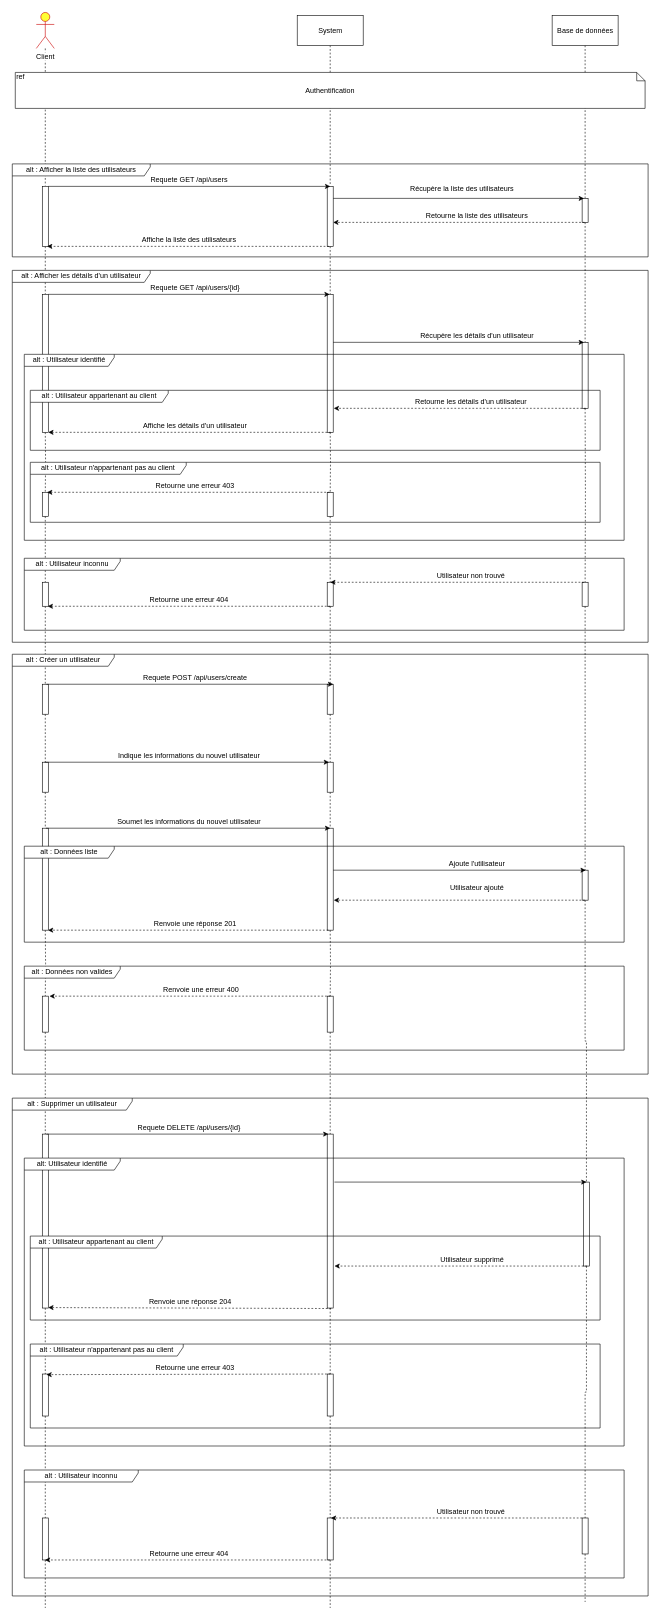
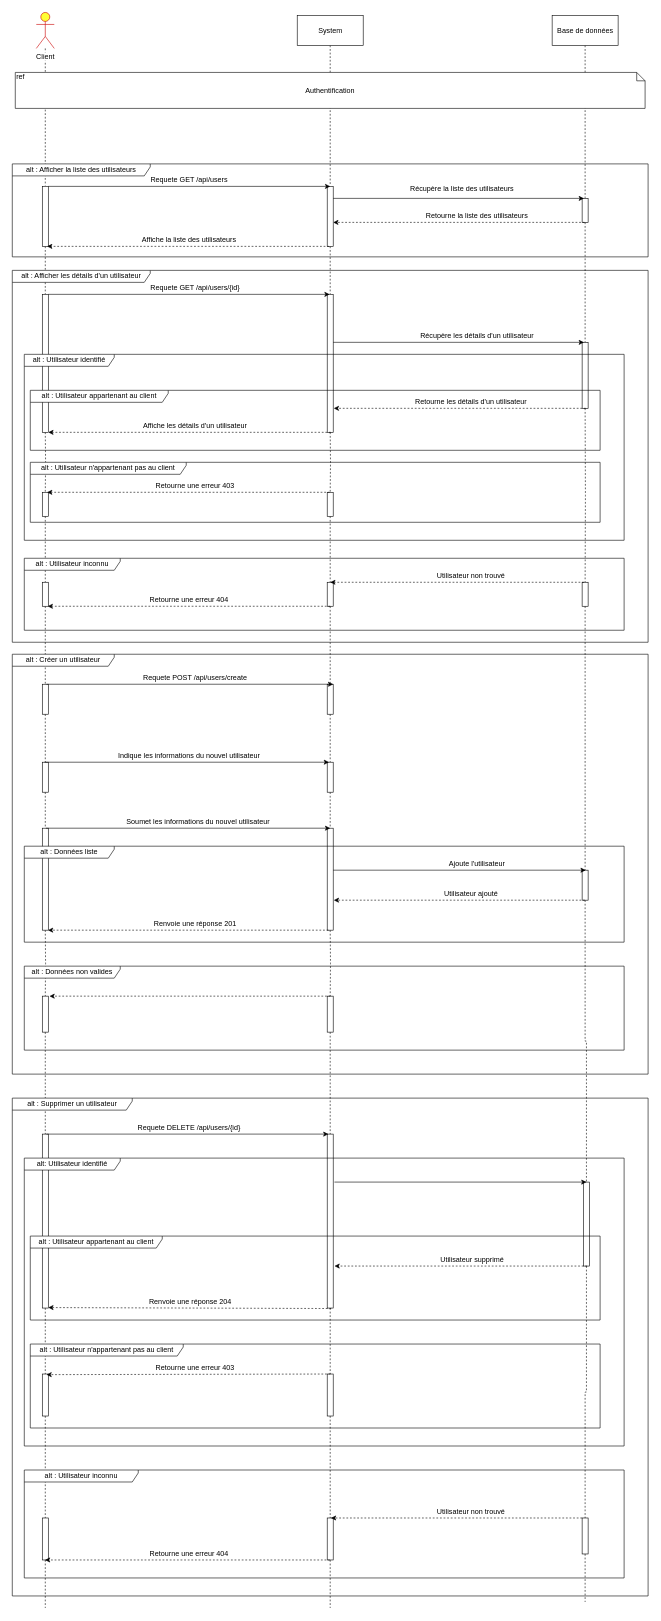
(189, 822) -> (198, 822)
(477, 888) -> (471, 894)
(201, 990) -> none
